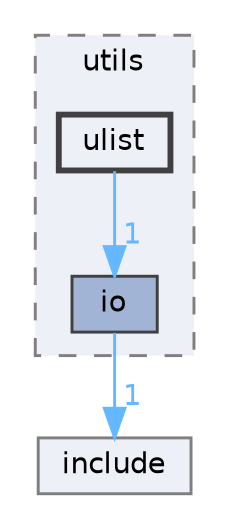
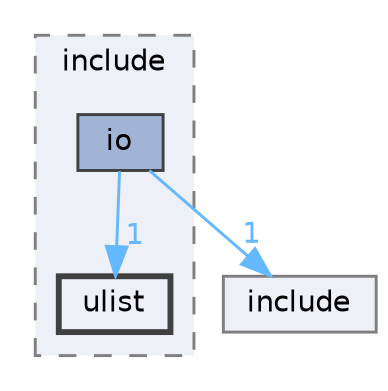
(115, 63) -> (115, 63)
(115, 209) -> (118, 209)
